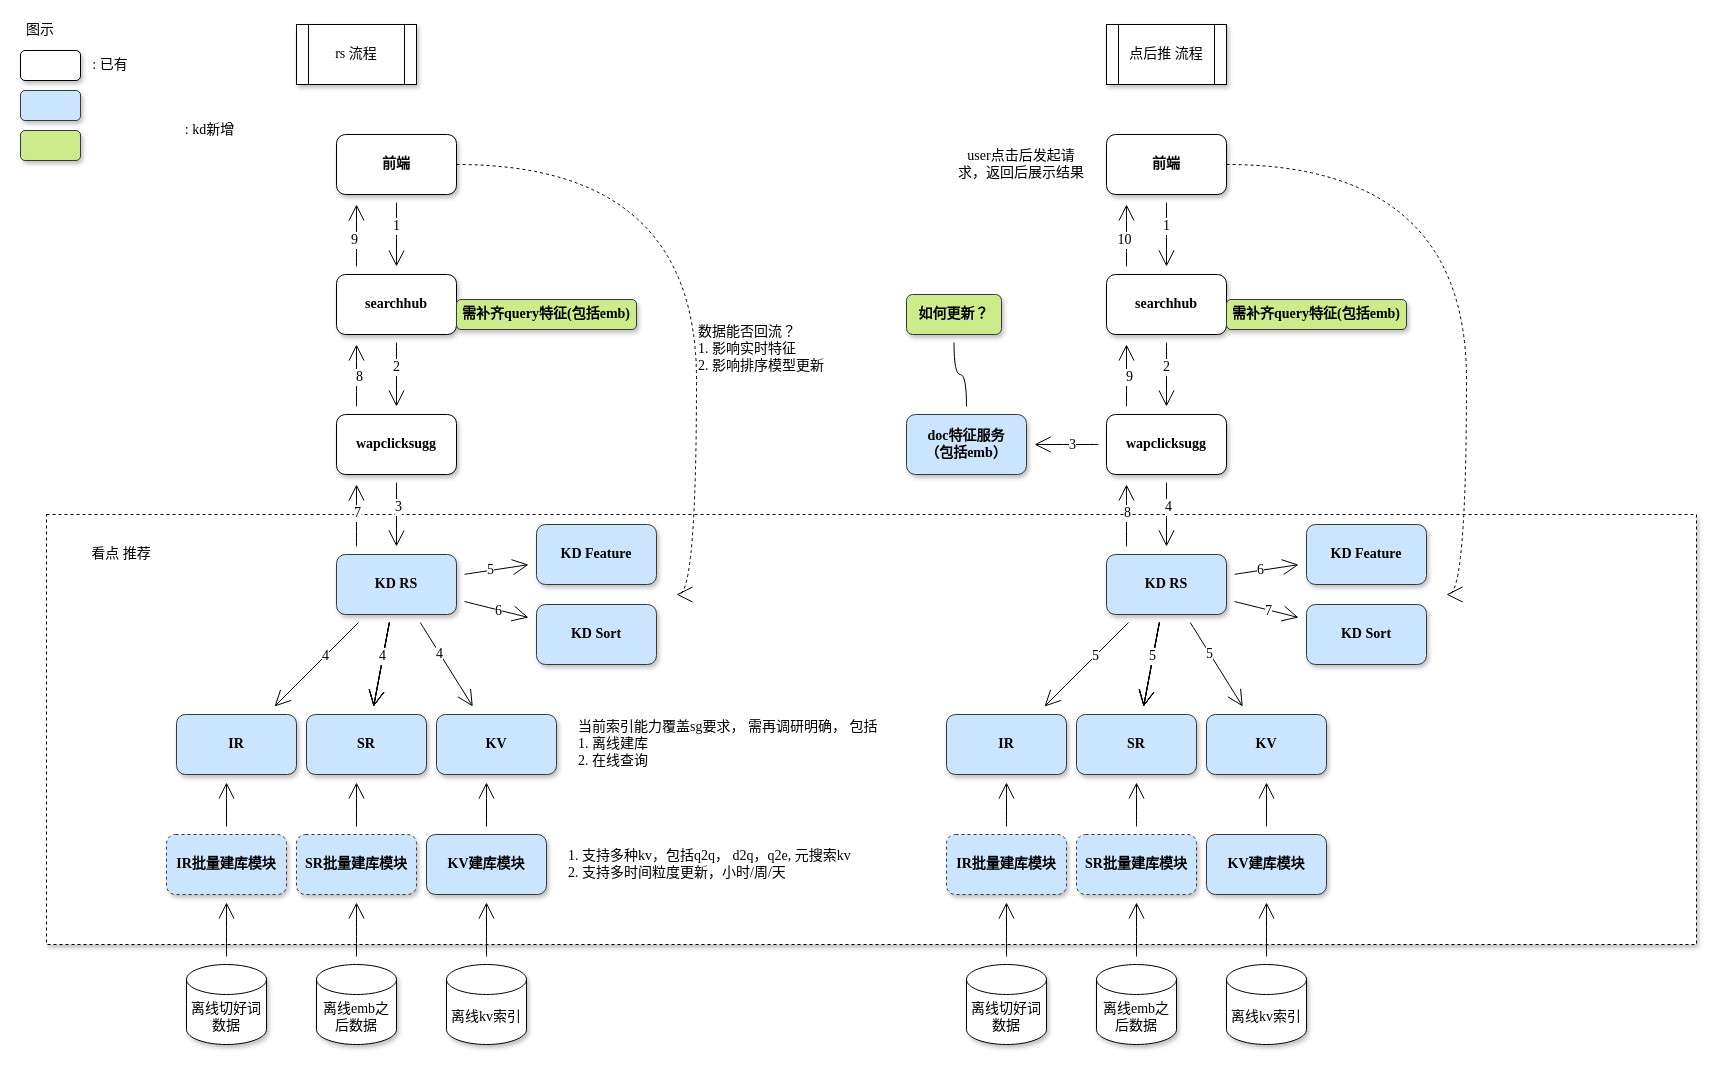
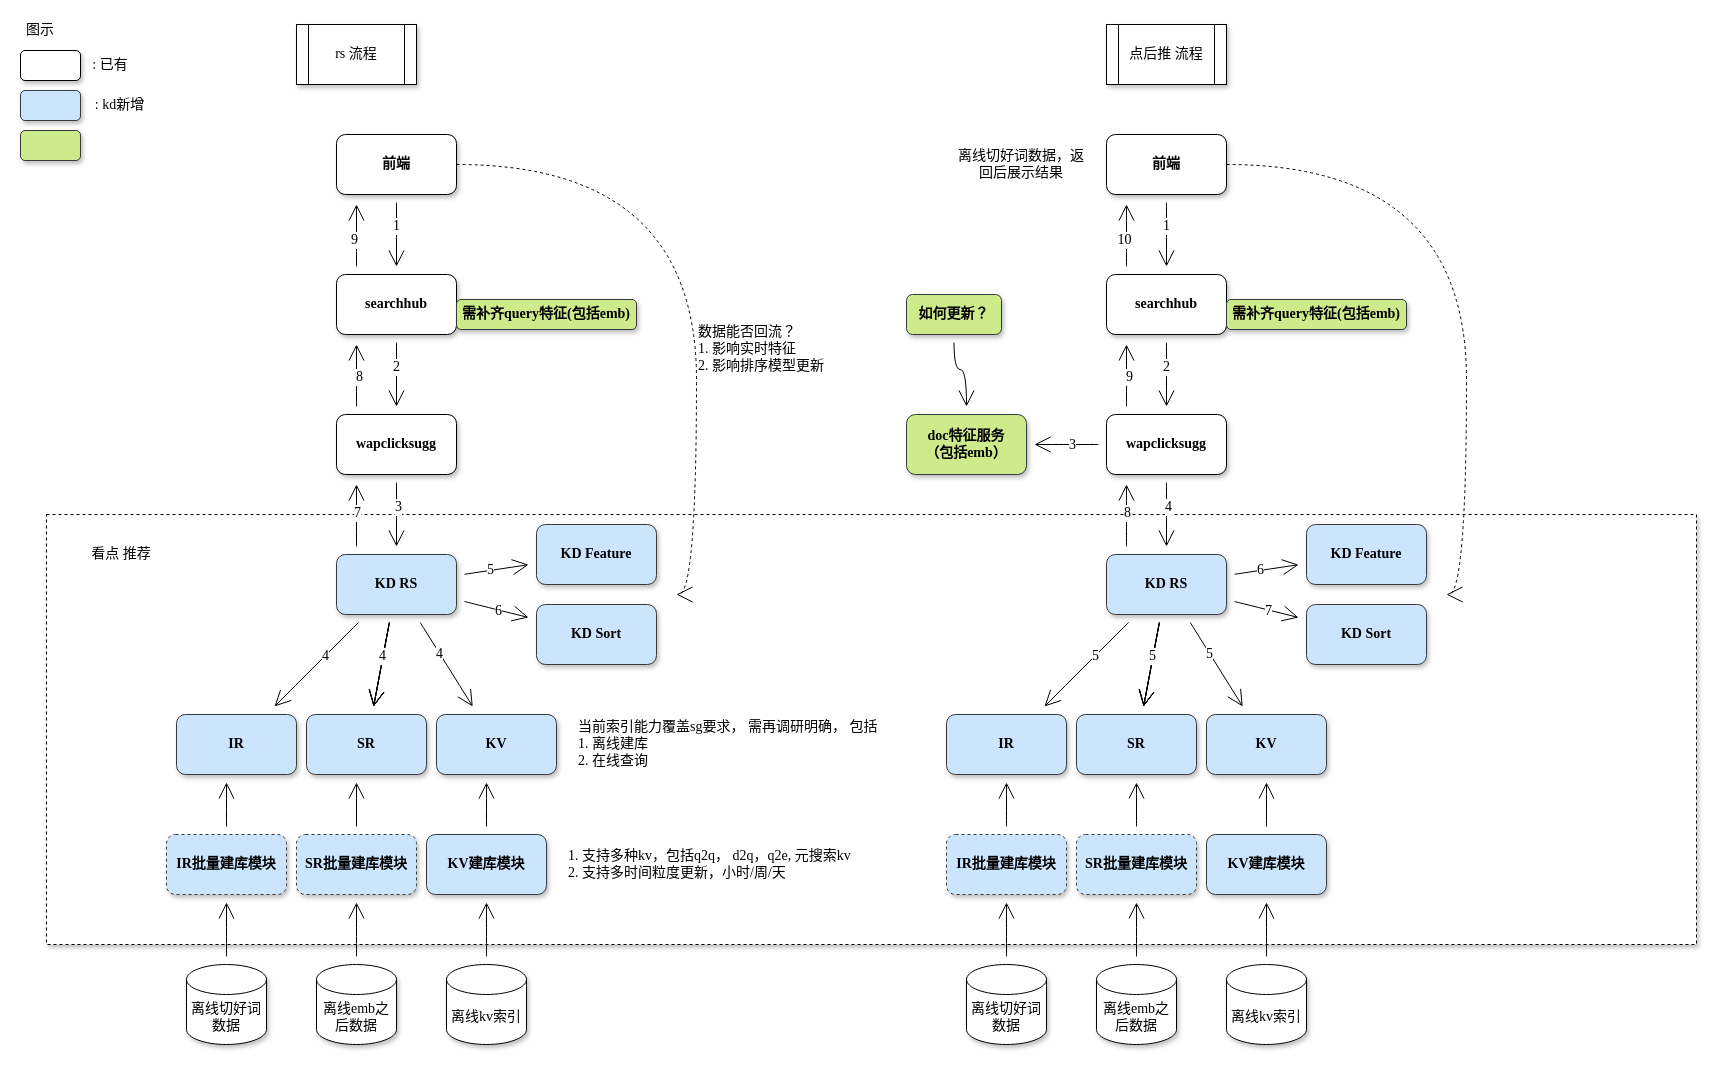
(210, 131) -> (120, 106)
(1022, 165) -> (1022, 165)
(966, 402) -> (966, 401)
(967, 445) -> (967, 445)
